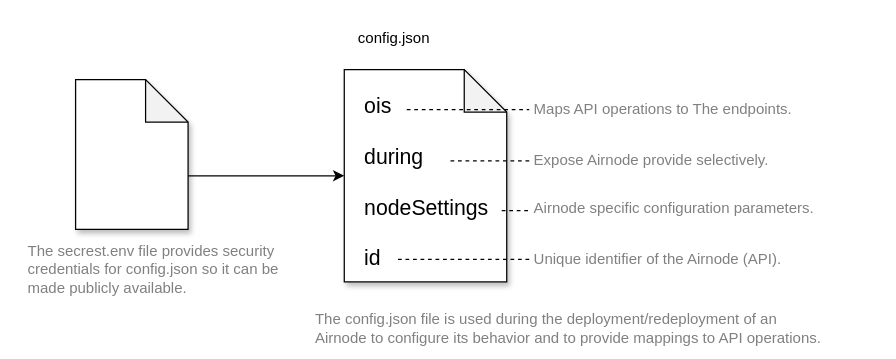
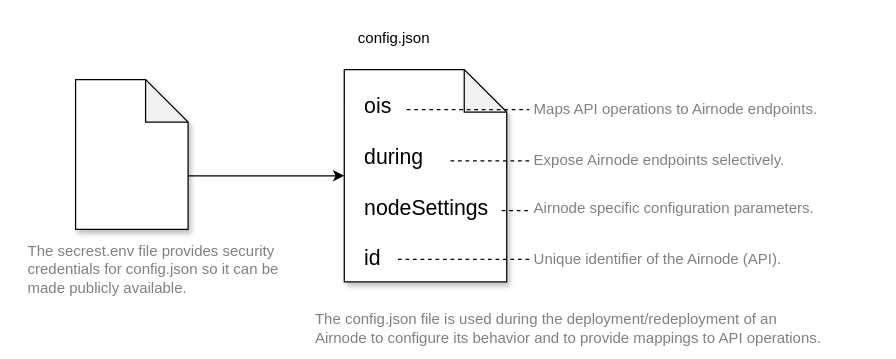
(674, 109) -> (689, 109)
(664, 161) -> (664, 161)
